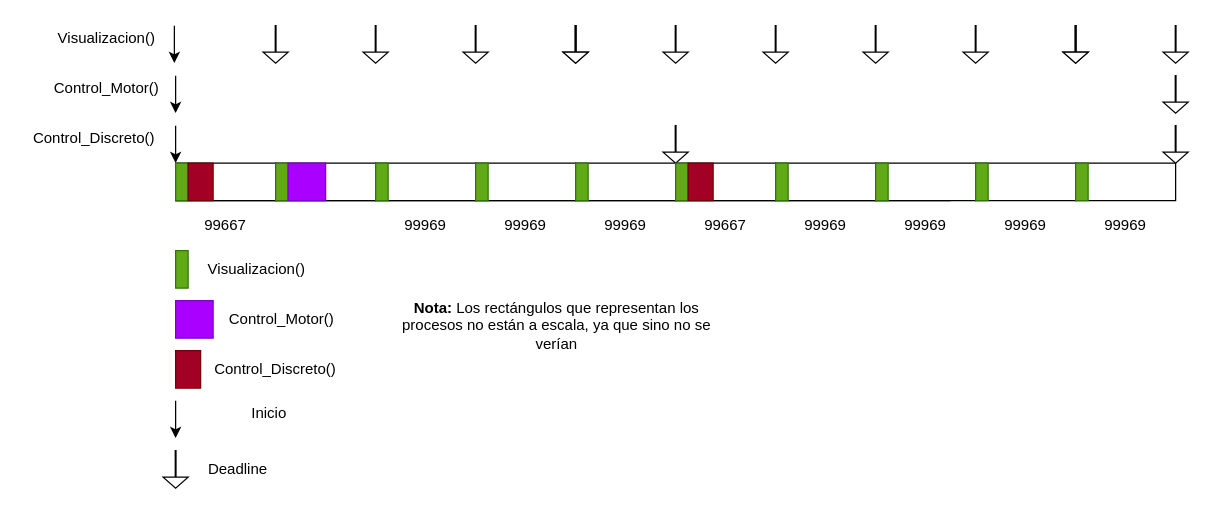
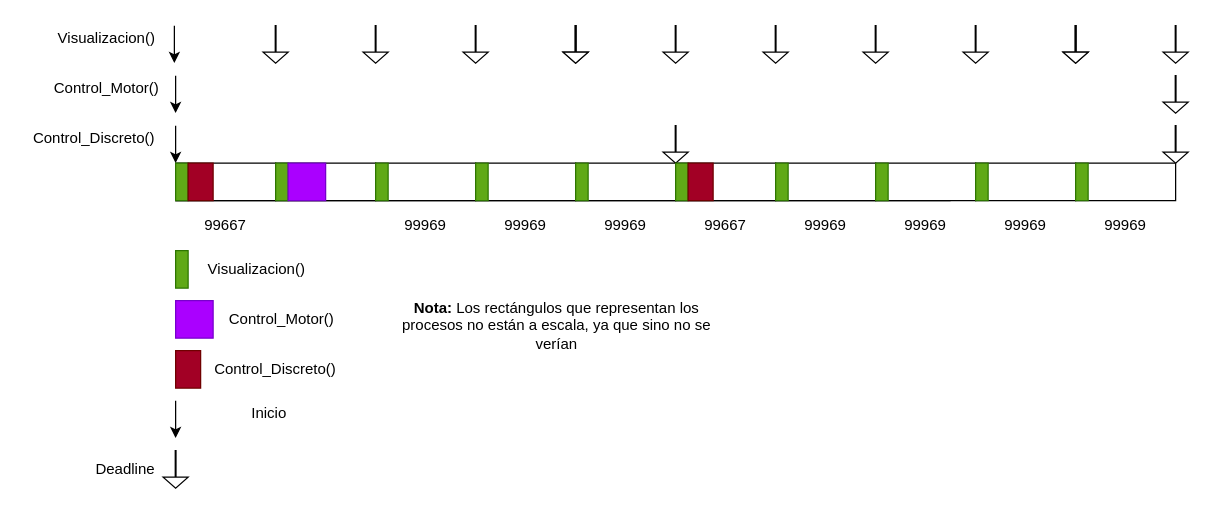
(238, 469) -> (126, 469)
